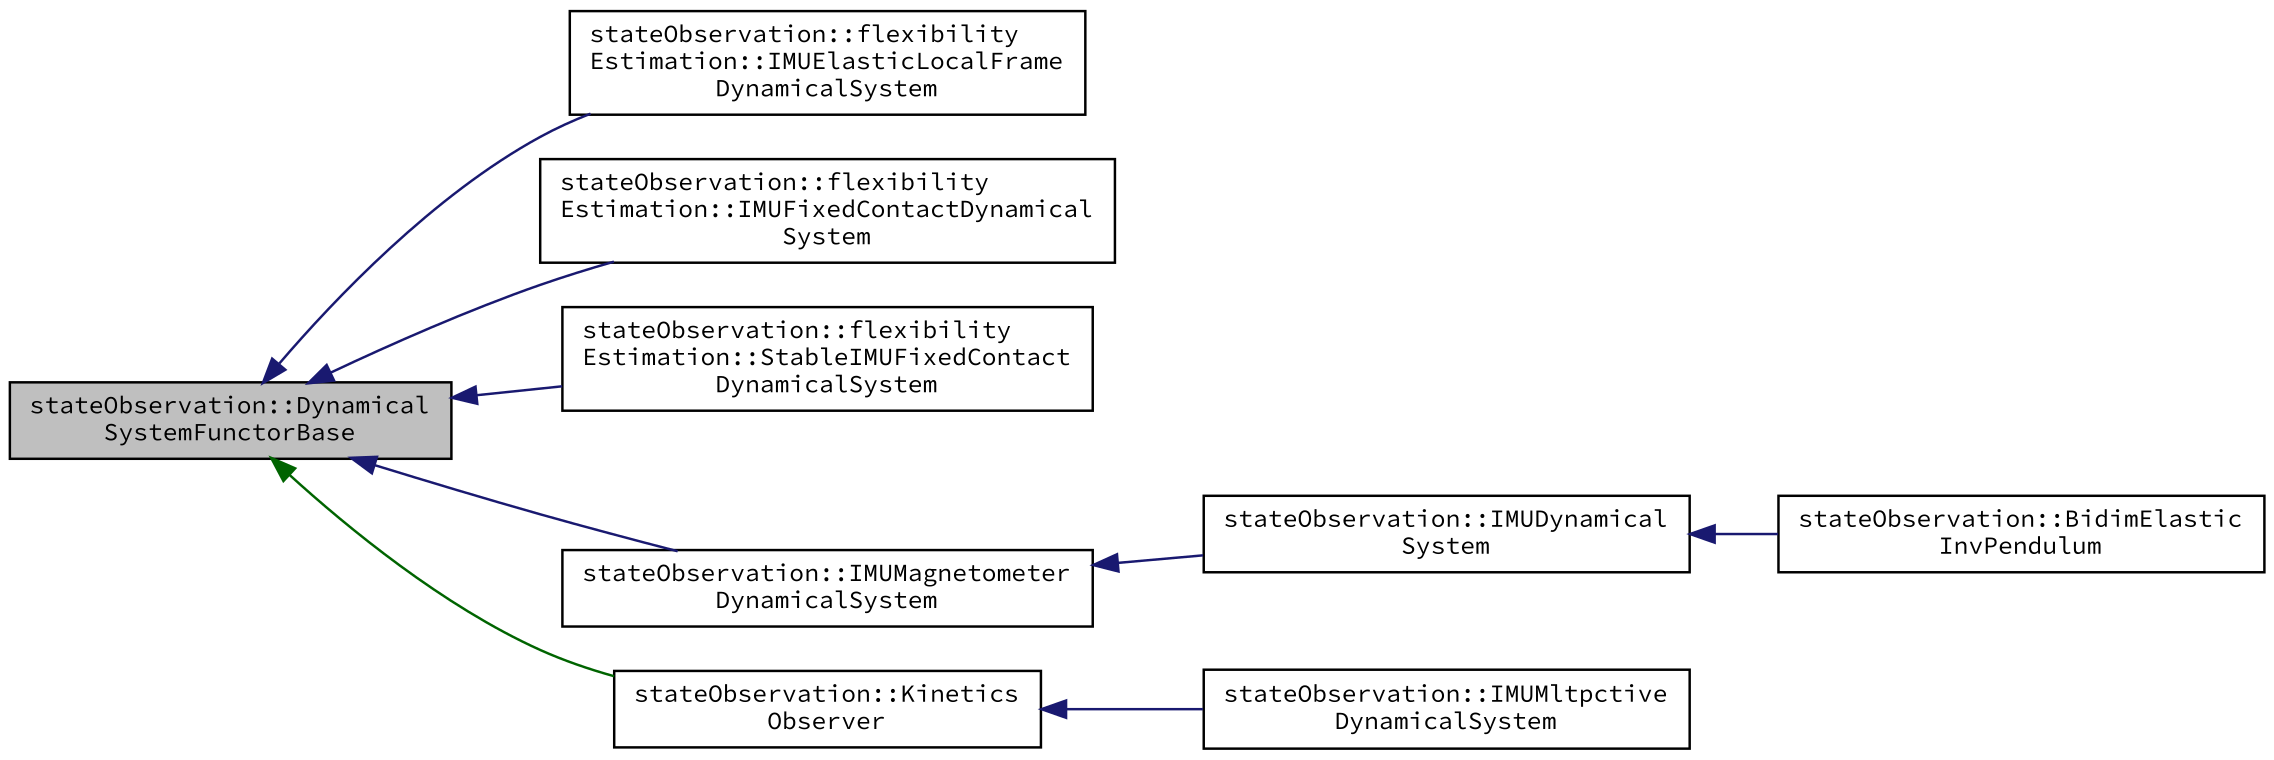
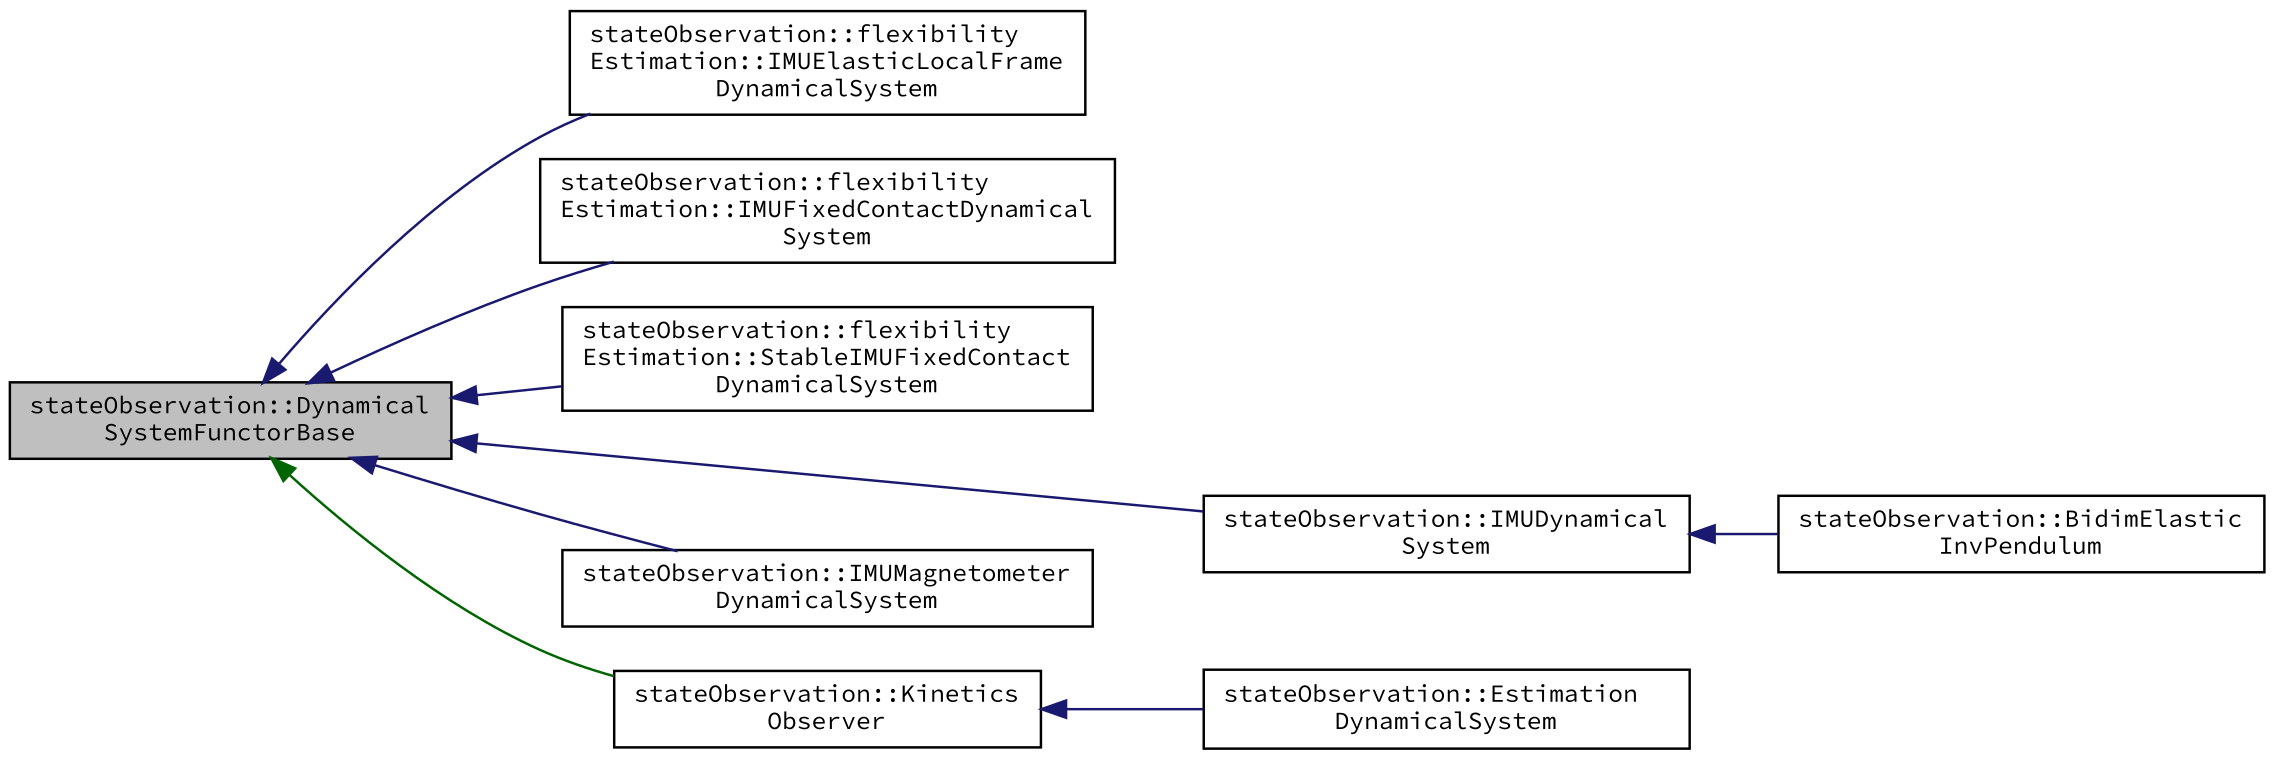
(1161, 559) -> (840, 477)
(1447, 709) -> (1447, 709)
